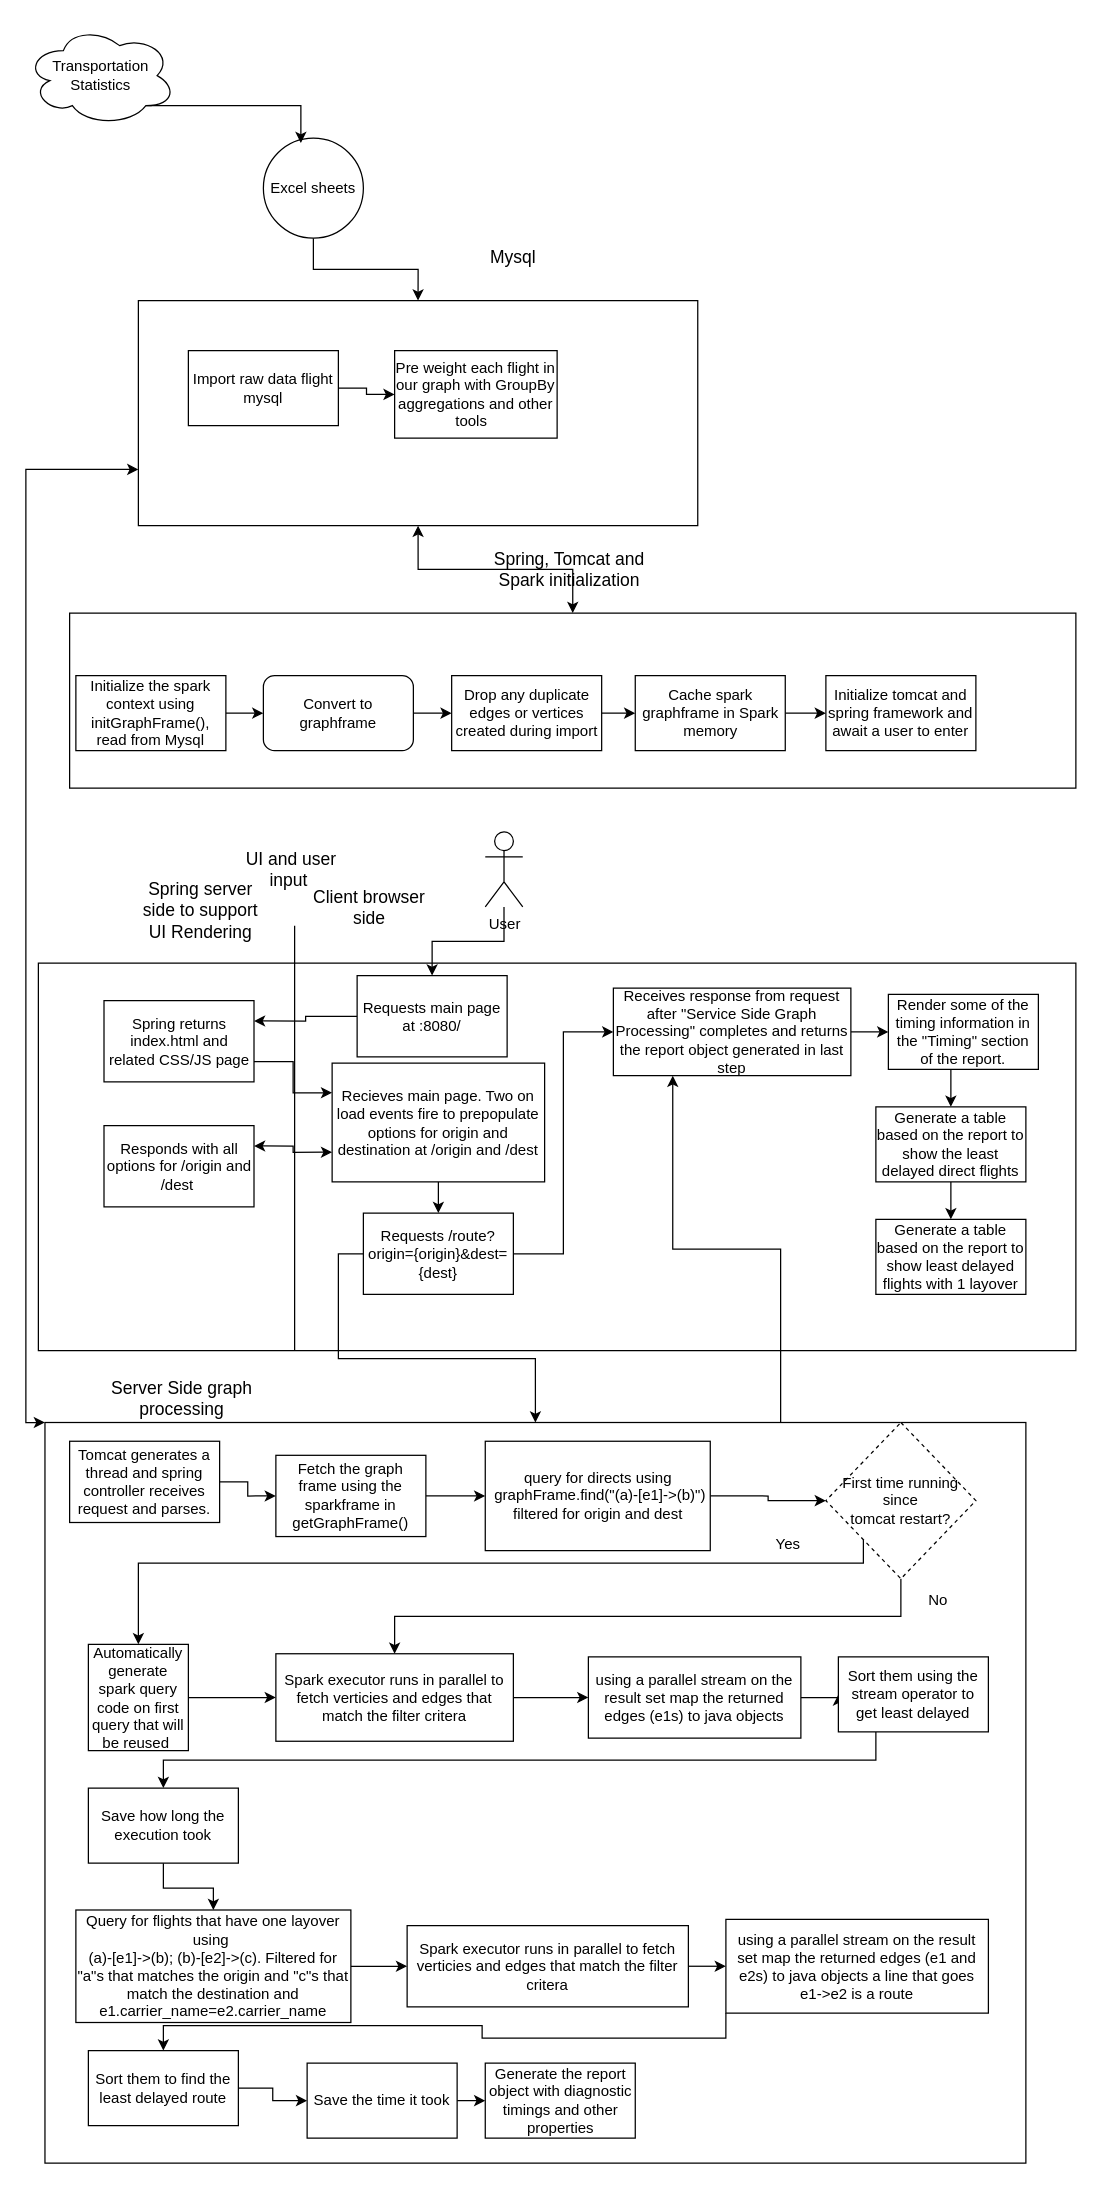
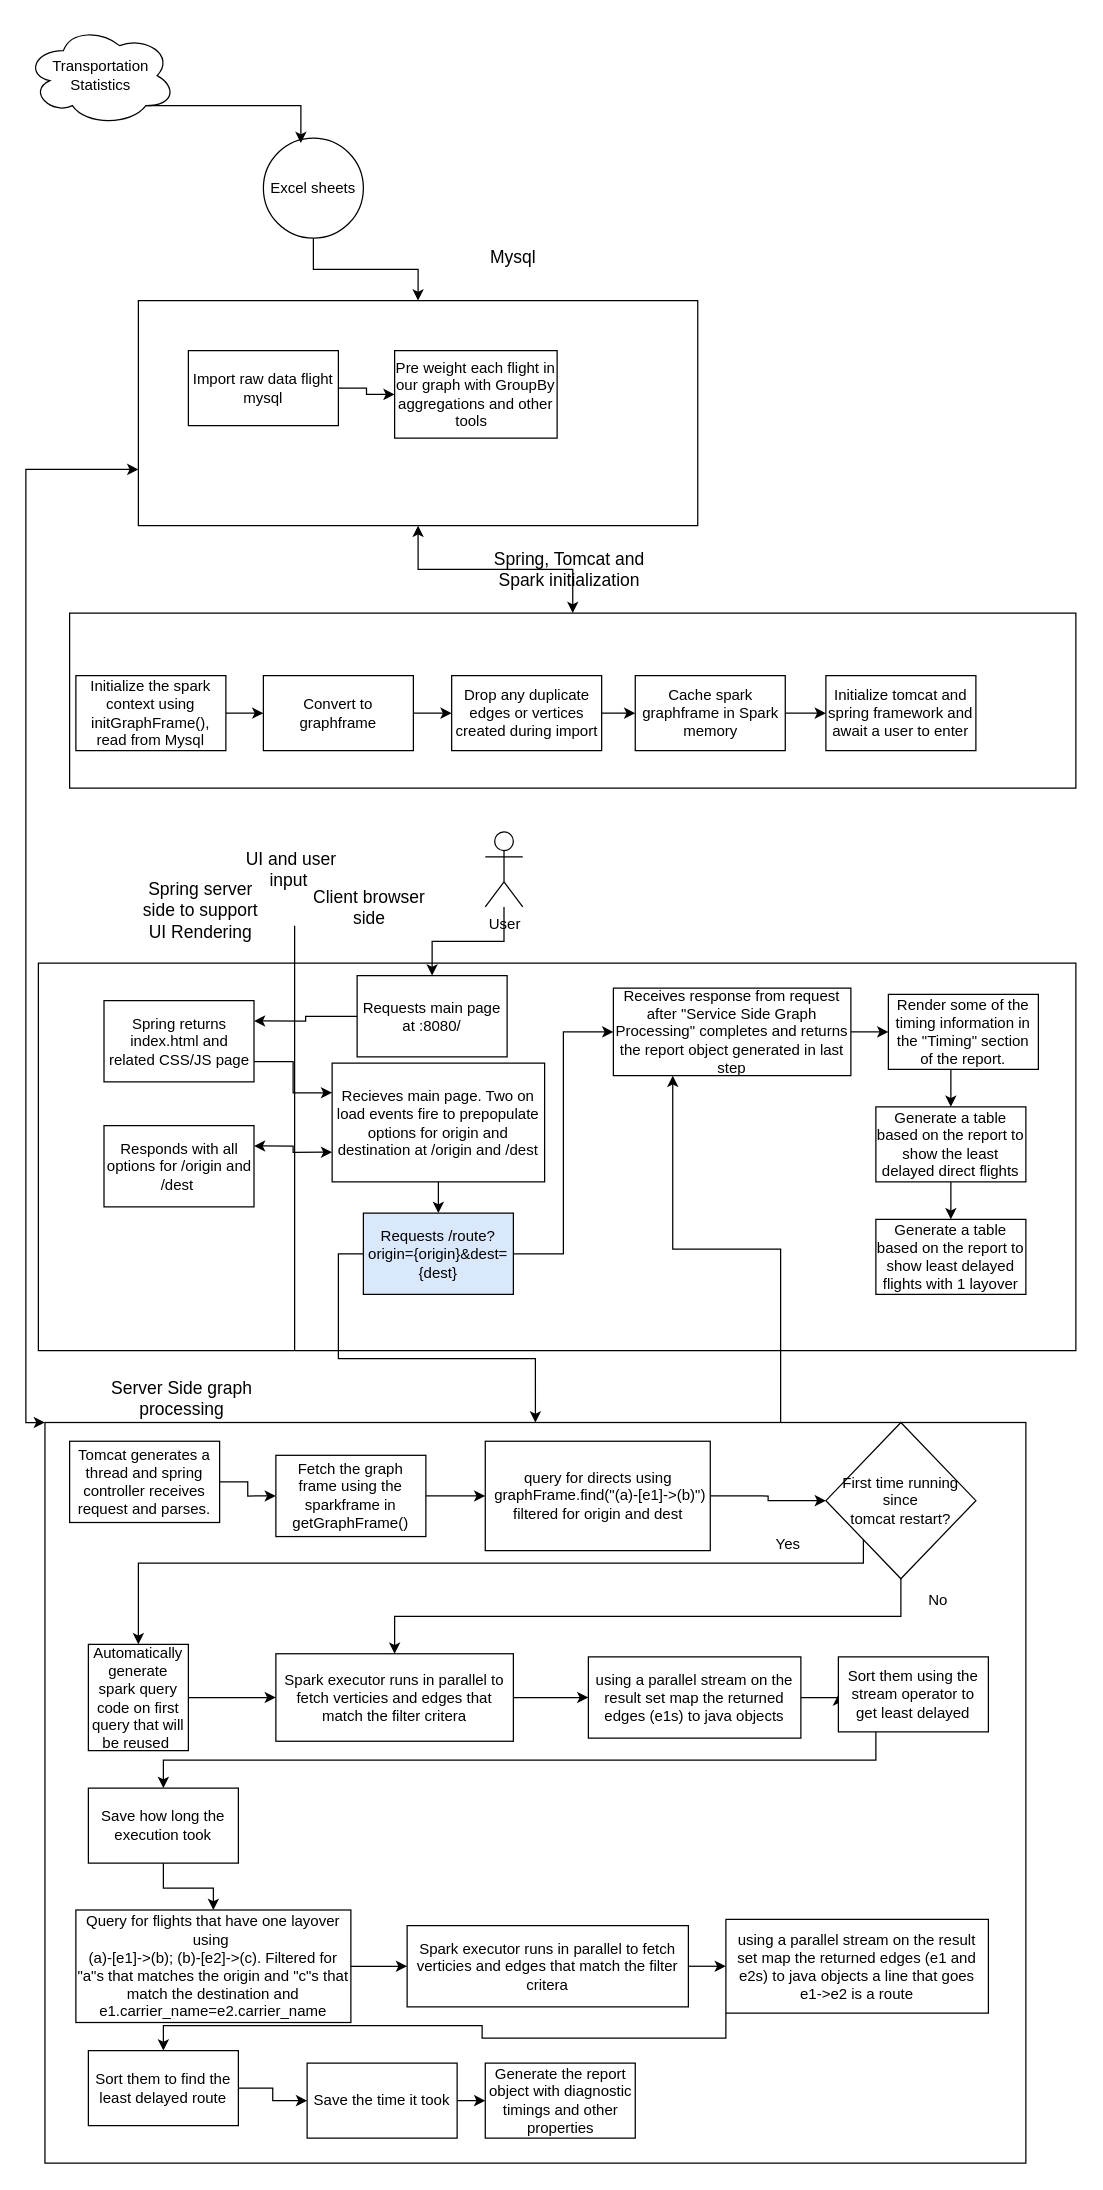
(338, 713) -> (338, 713)
(438, 1254) -> (438, 1254)
(901, 1501) -> (901, 1501)
